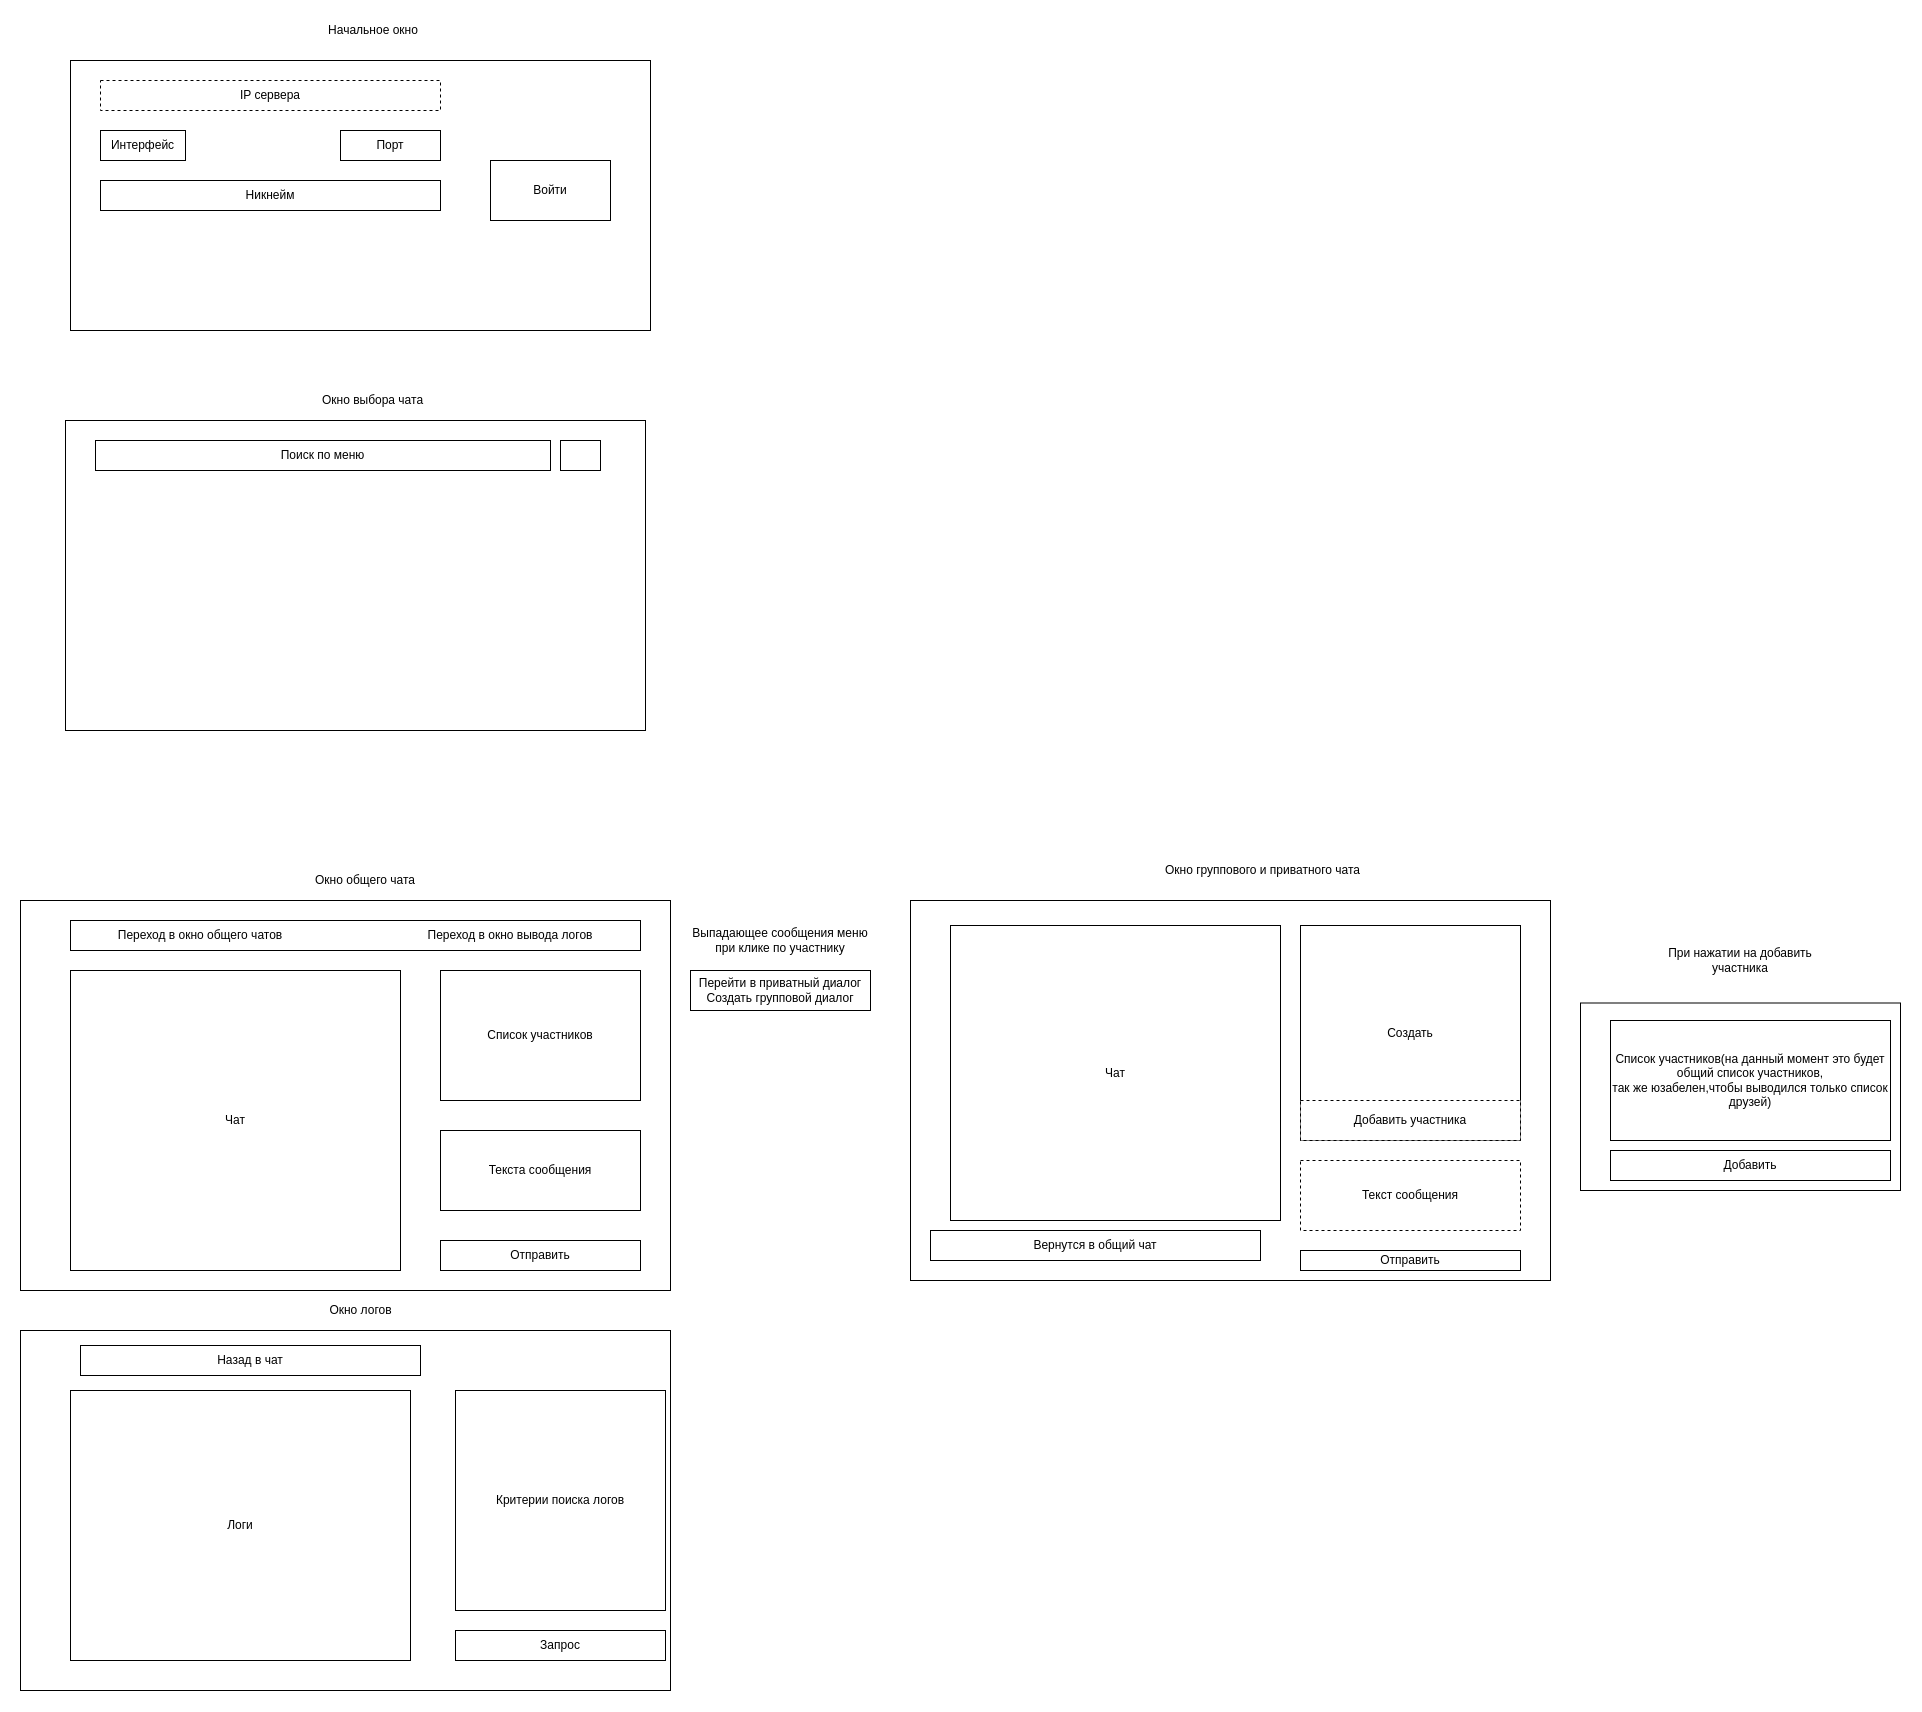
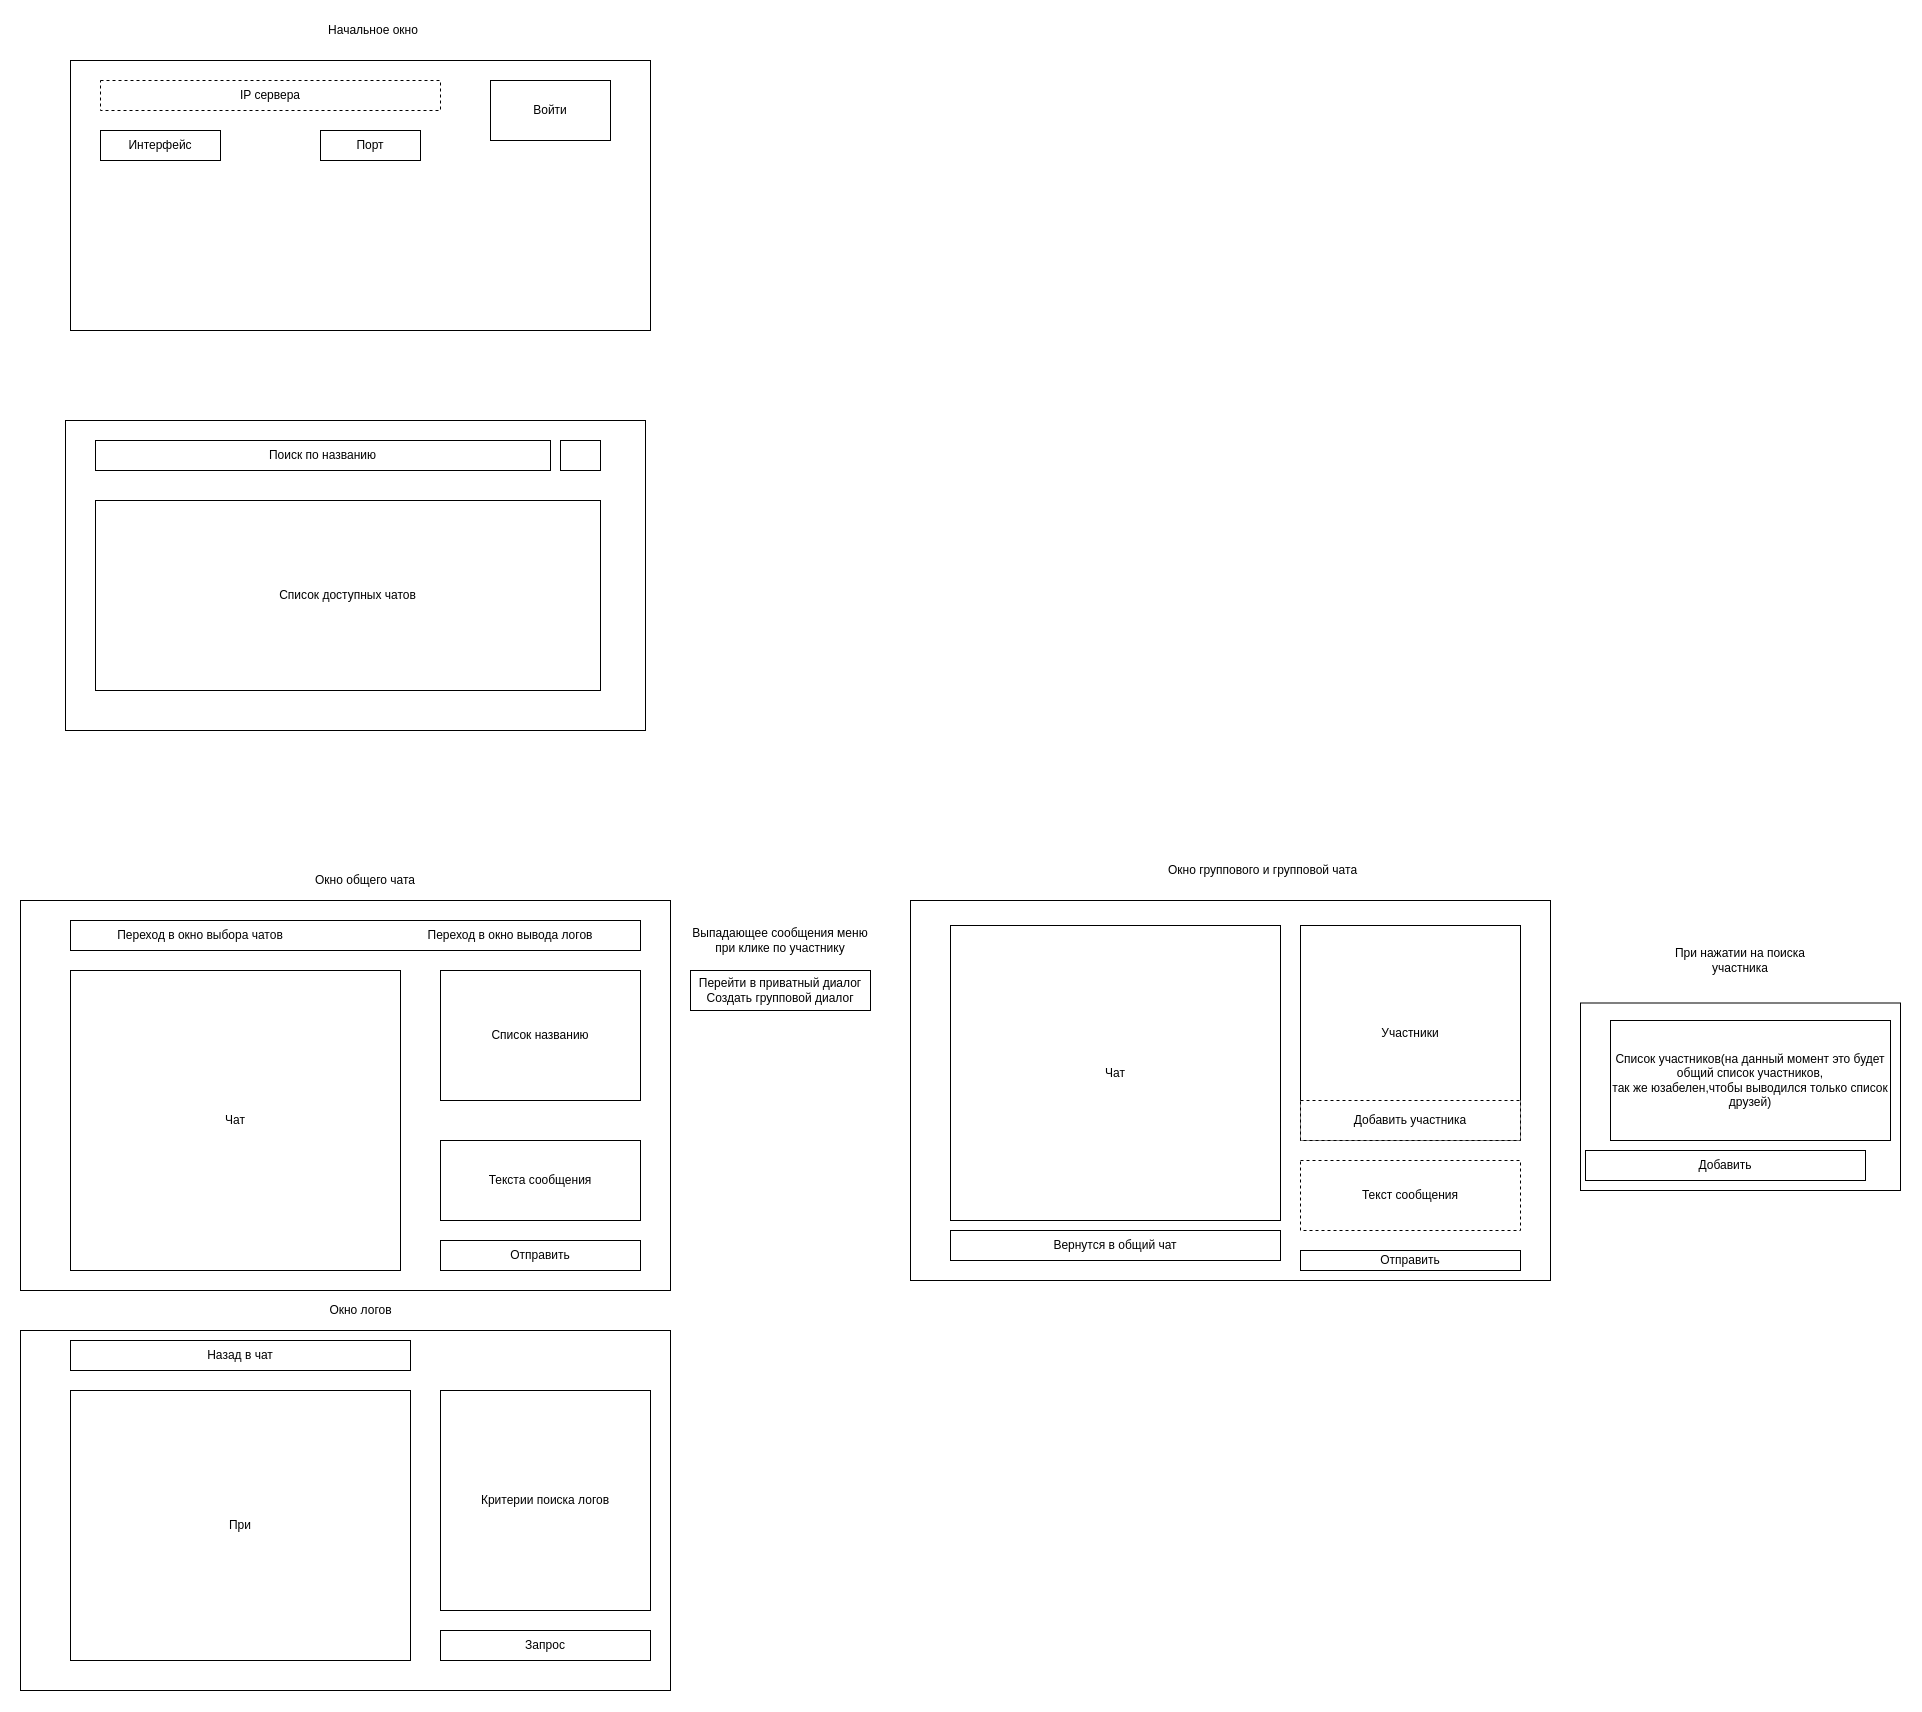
(143, 146) -> (161, 146)
(391, 146) -> (371, 146)
(551, 191) -> (551, 111)
(271, 196) -> none
(373, 401) -> none
(323, 456) -> (323, 456)
none -> (348, 596)
(1263, 871) -> (1263, 871)
(201, 936) -> (201, 936)
(1741, 961) -> (1741, 961)
(1411, 1034) -> (1411, 1034)
(541, 1036) -> (541, 1036)
(1751, 1166) -> (1726, 1166)
(541, 1171) -> (541, 1181)
(1096, 1246) -> (1116, 1246)
(251, 1361) -> (241, 1356)
(561, 1501) -> (546, 1501)
(241, 1526) -> (241, 1526)
(561, 1646) -> (546, 1646)
